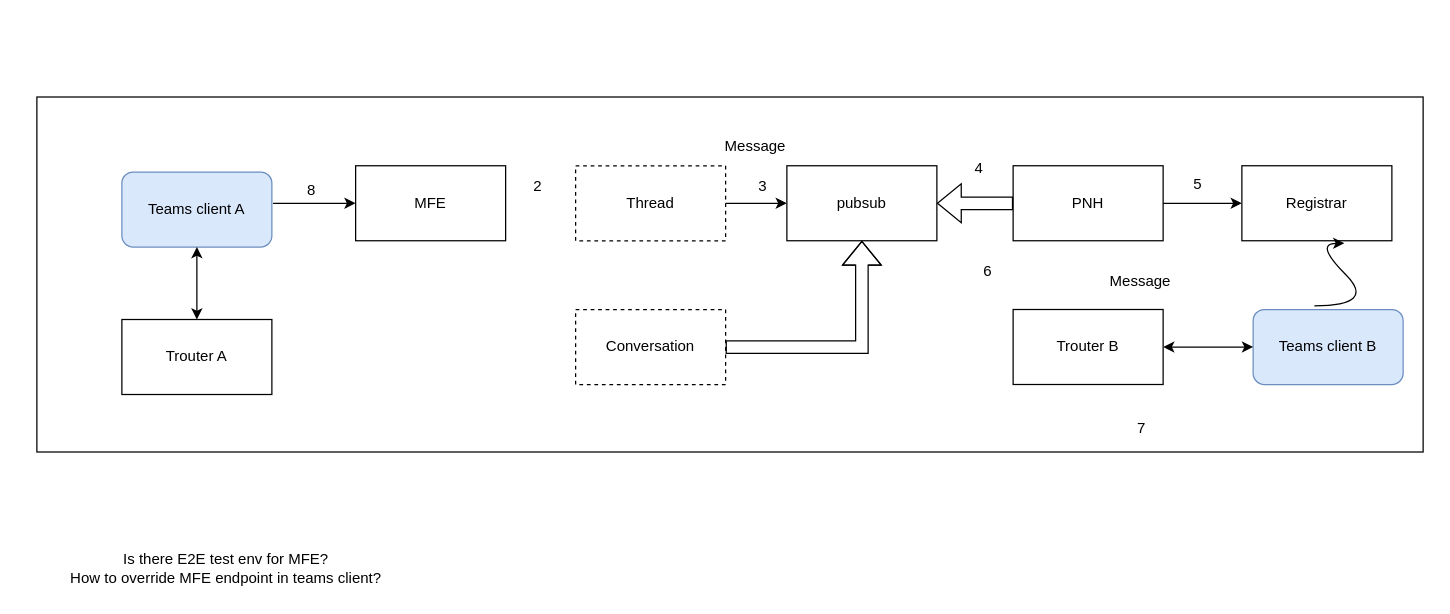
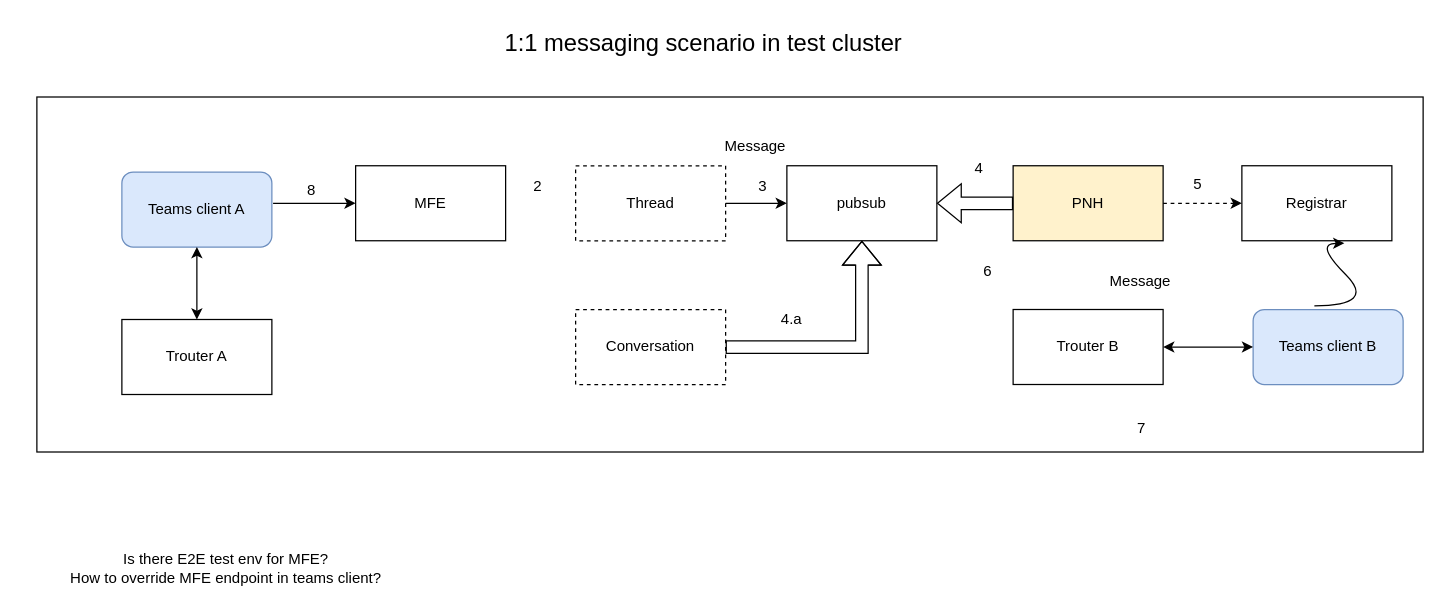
none -> (704, 44)
(1088, 203) -> (1088, 203)
(1199, 203) -> (1199, 203)
none -> (792, 319)
